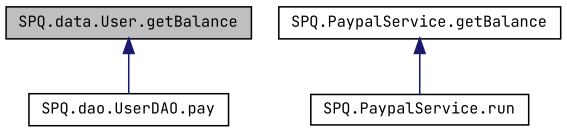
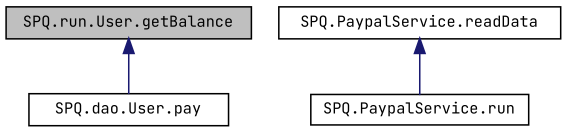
(129, 23) -> (129, 23)
(420, 23) -> (420, 23)
(129, 110) -> (129, 110)
